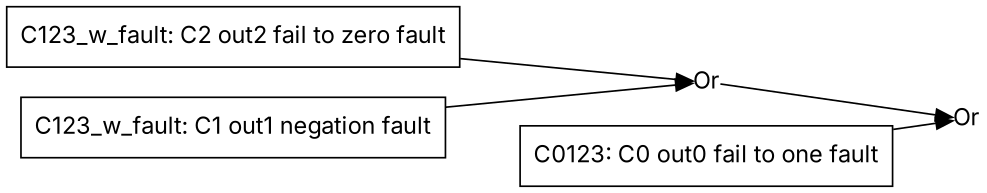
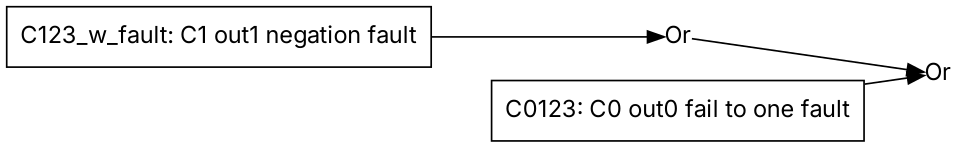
(233, 37) -> none
